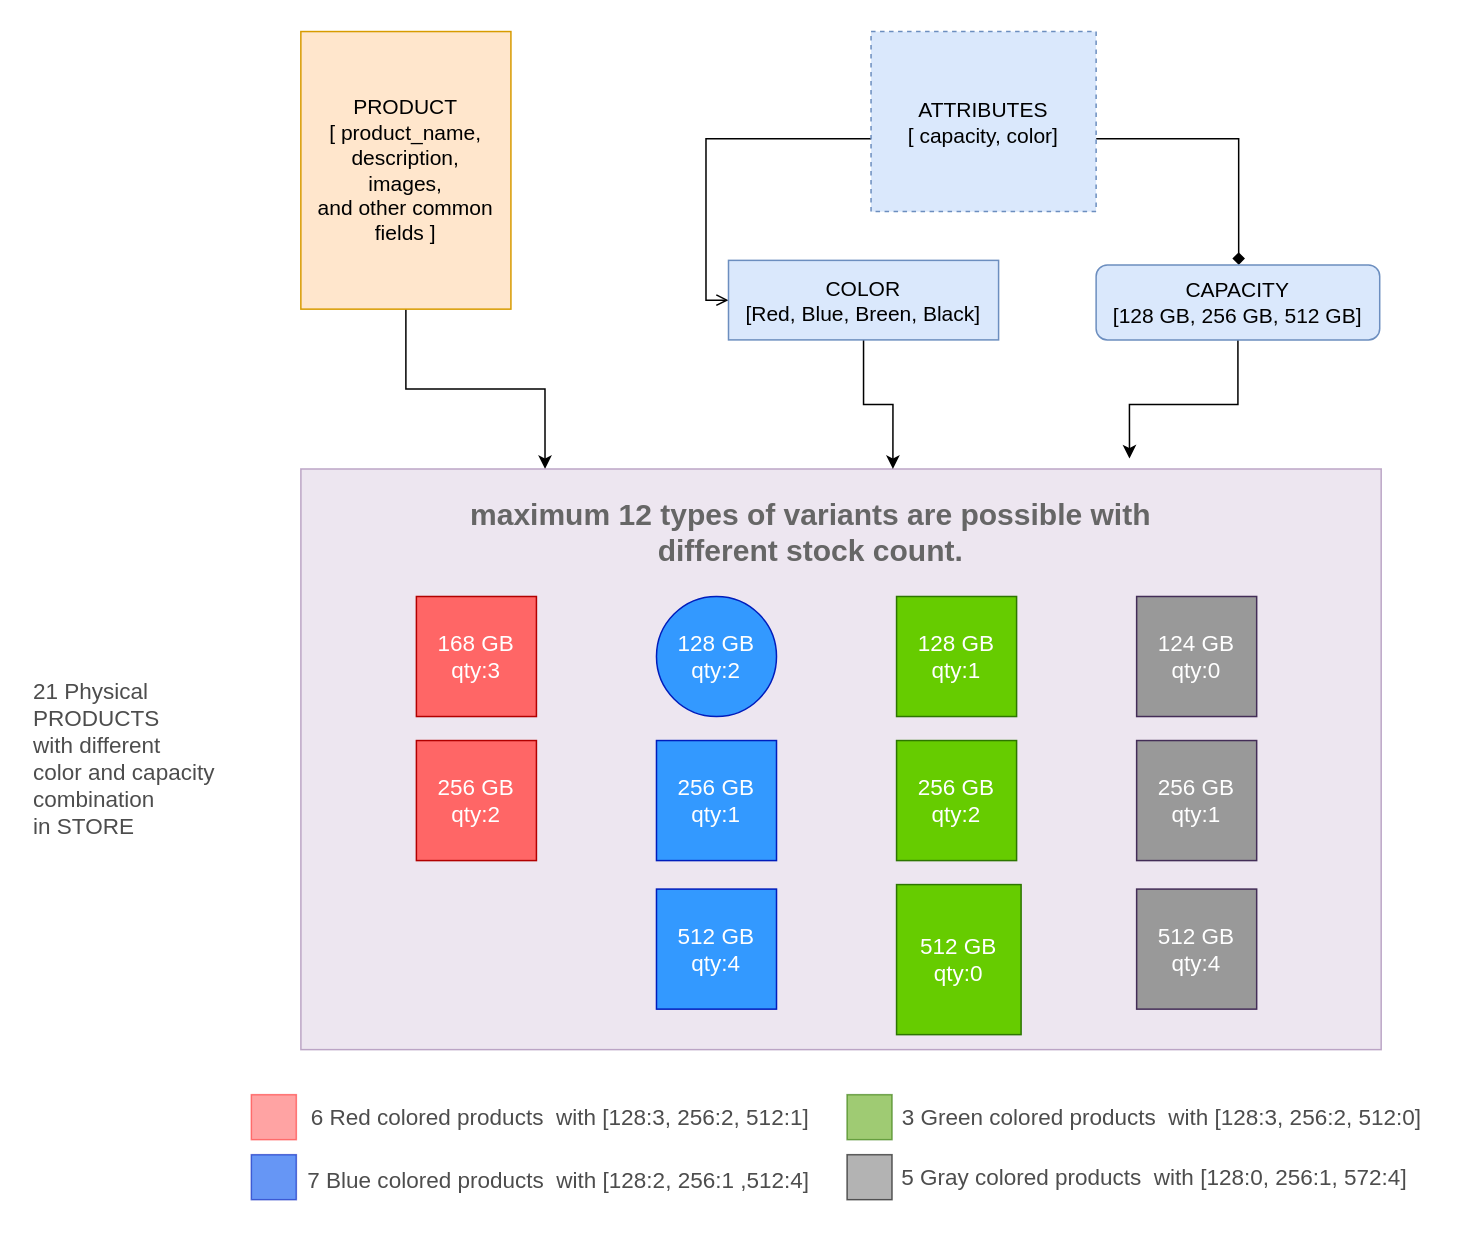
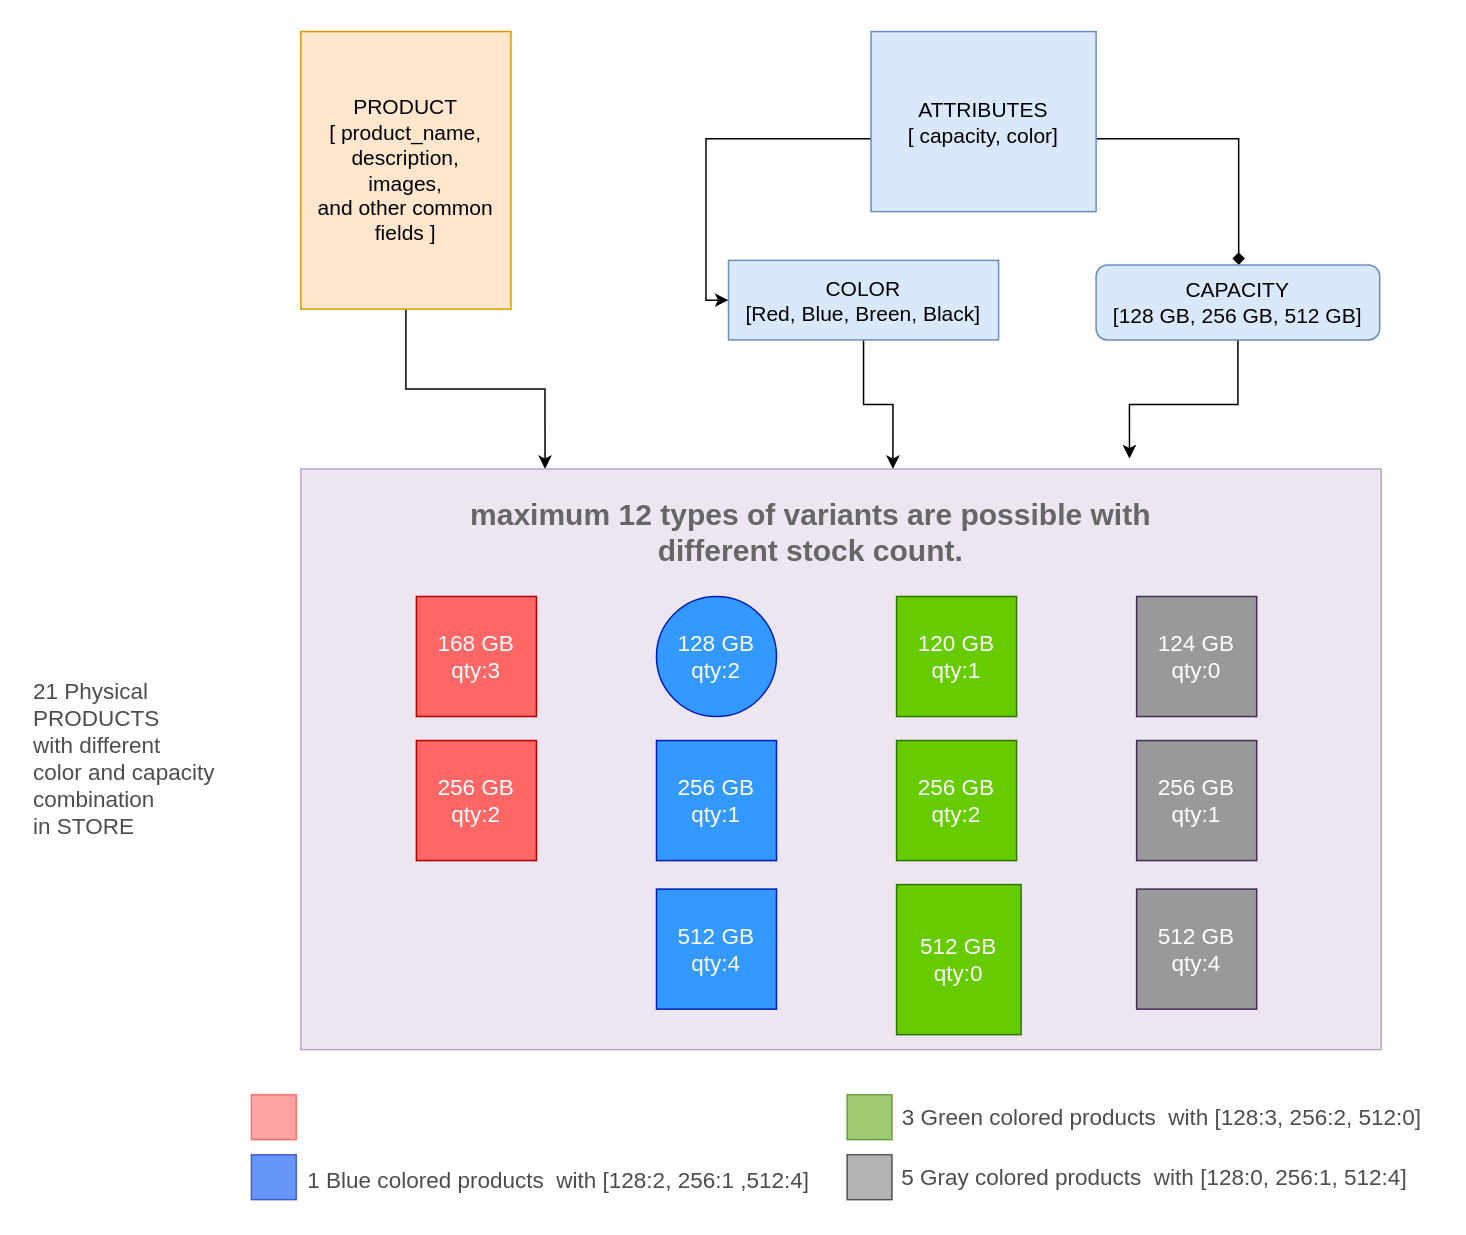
(983, 122) -> (983, 122)
(719, 300) -> (717, 300)
(956, 656) -> (956, 656)
(560, 1117) -> none
(1154, 1177) -> (1154, 1177)
(559, 1180) -> (559, 1180)
